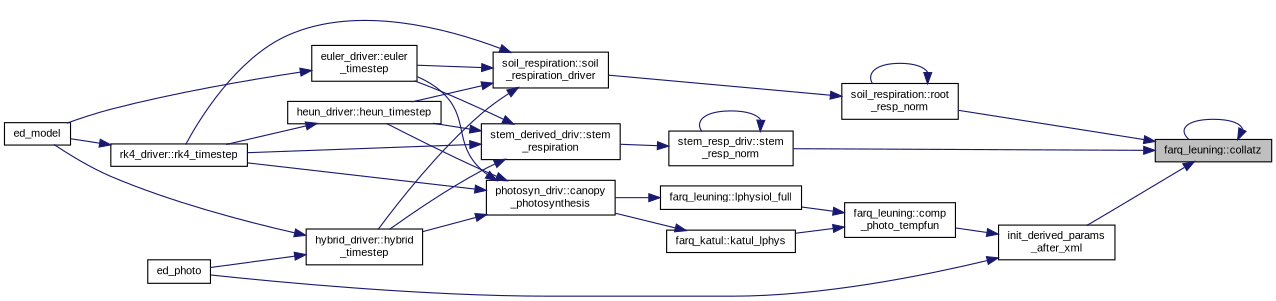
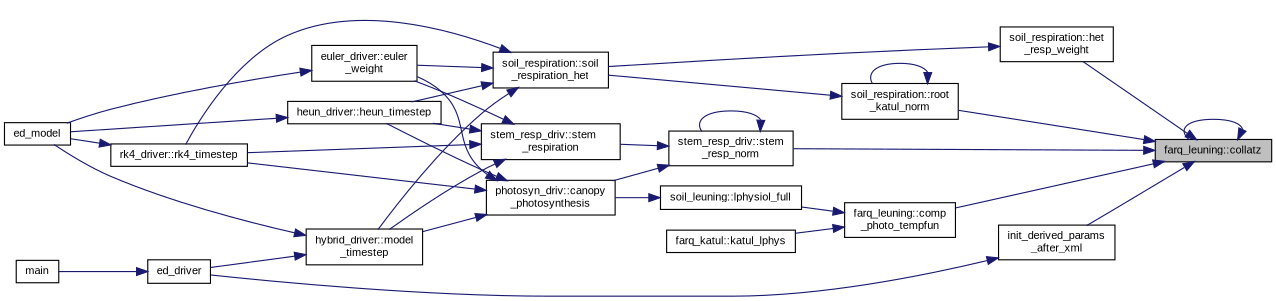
none -> (1057, 44)
(364, 63) -> (364, 63)
(551, 70) -> (551, 70)
(900, 101) -> (900, 101)
(266, 135) -> (173, 125)
(551, 142) -> (551, 142)
(731, 198) -> (731, 198)
(645, 221) -> (635, 175)
(971, 230) -> (1055, 186)
(364, 247) -> (364, 247)
none -> (38, 272)
(179, 272) -> (179, 272)
